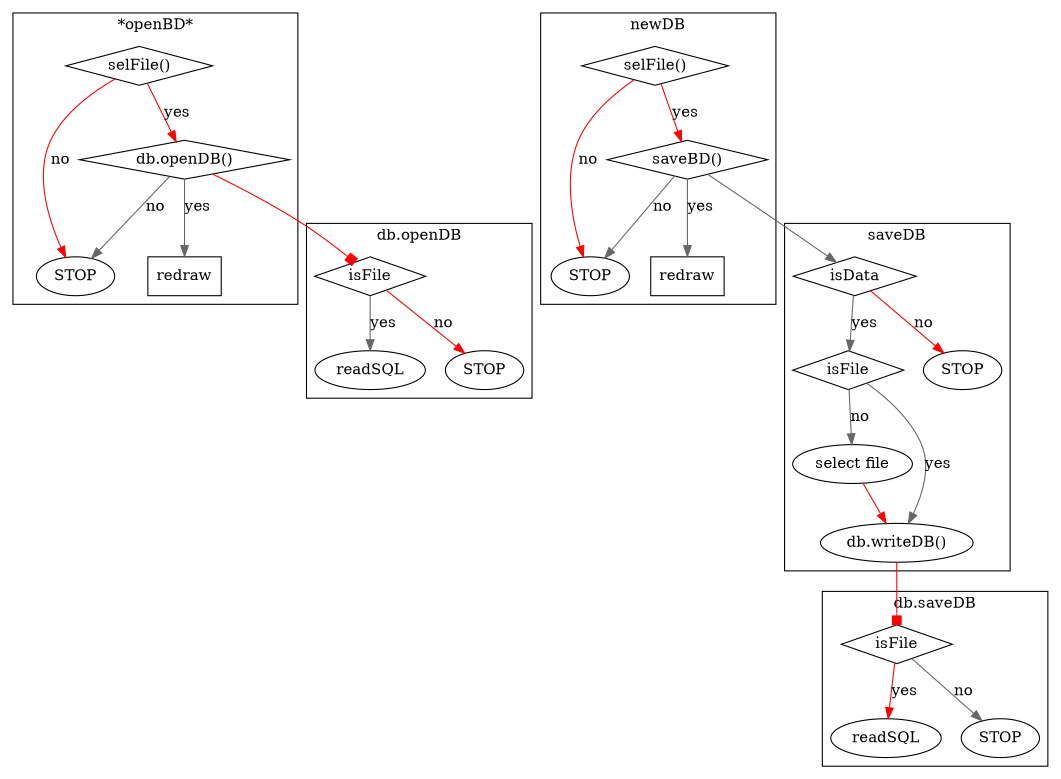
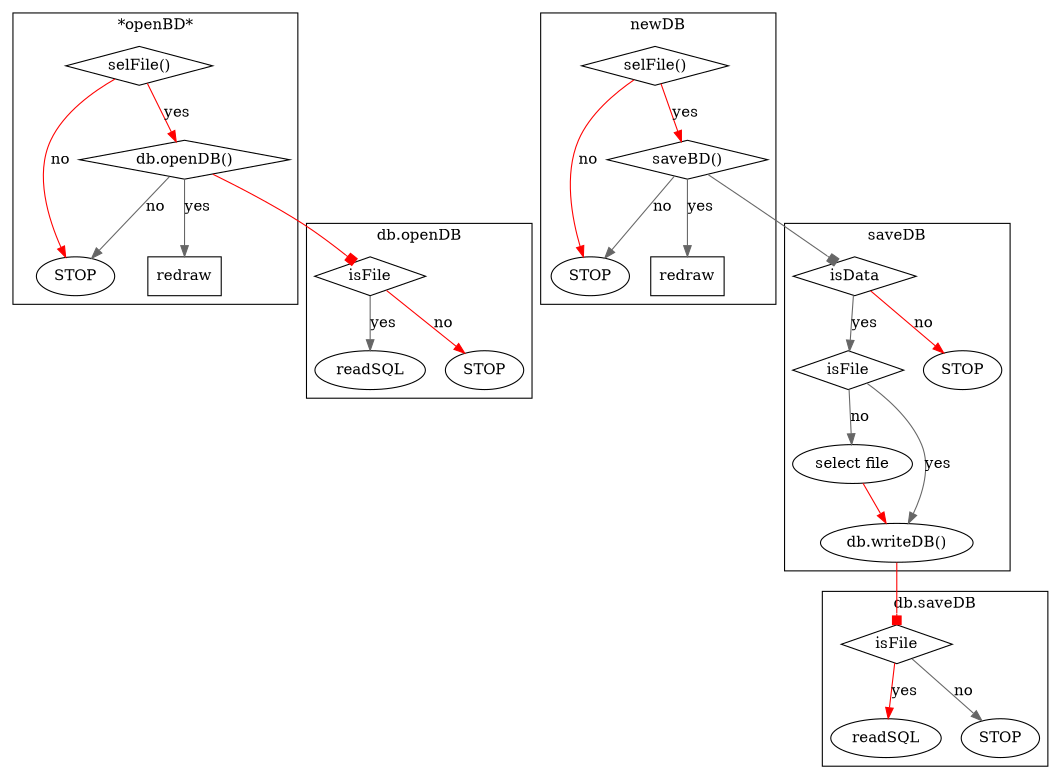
(768, 215) -> (768, 215)
